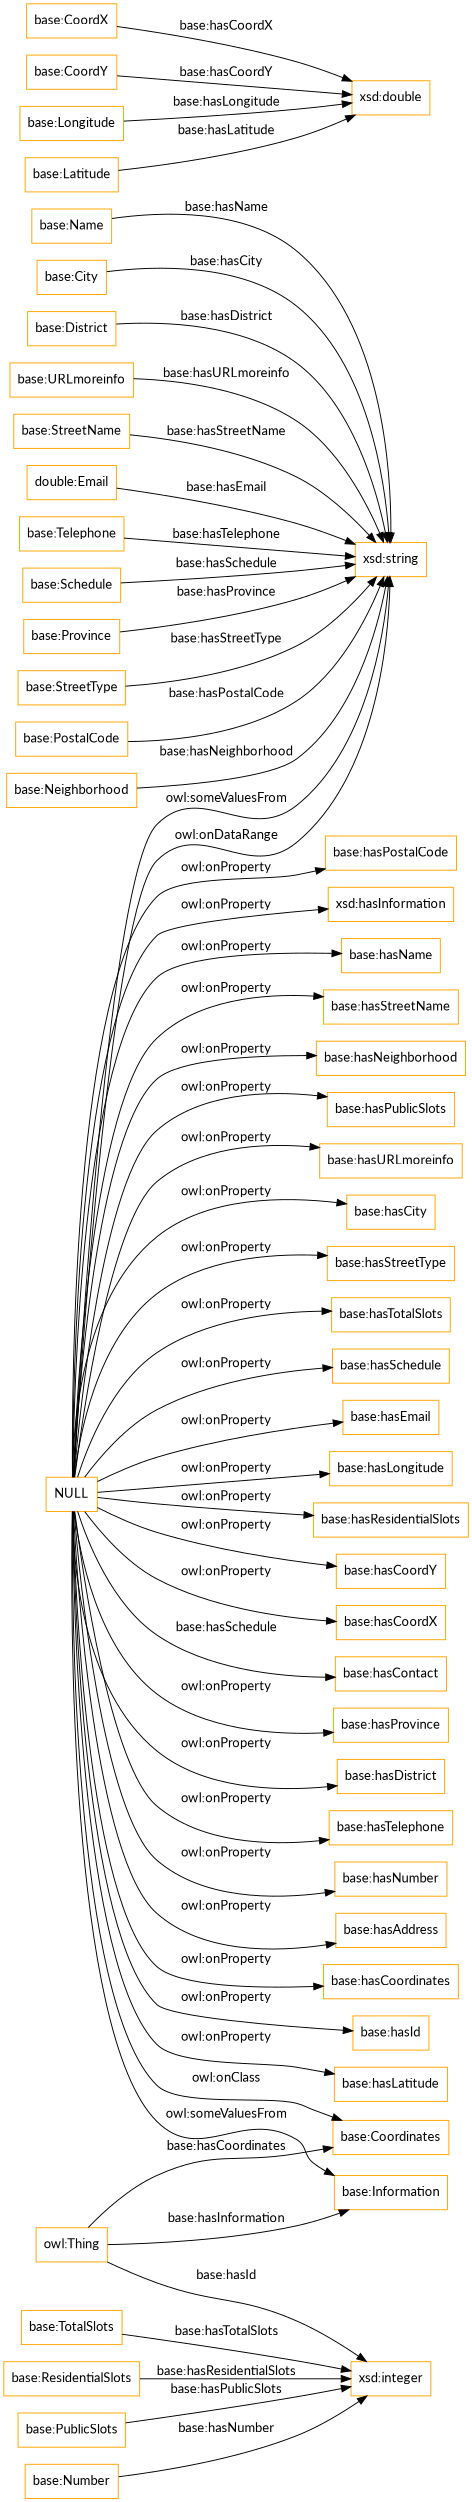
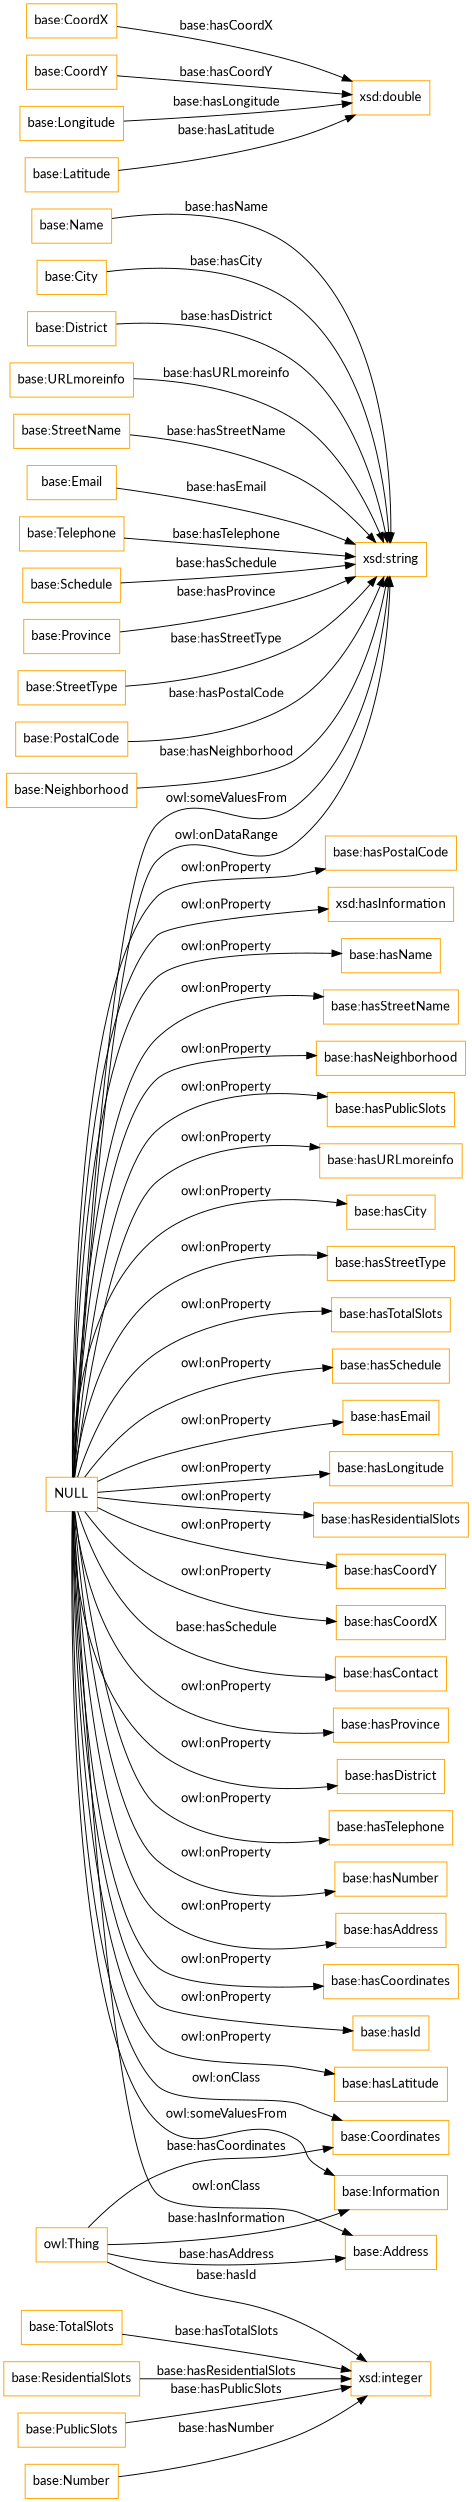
(72, 483) -> (72, 483)
none -> (391, 2252)
